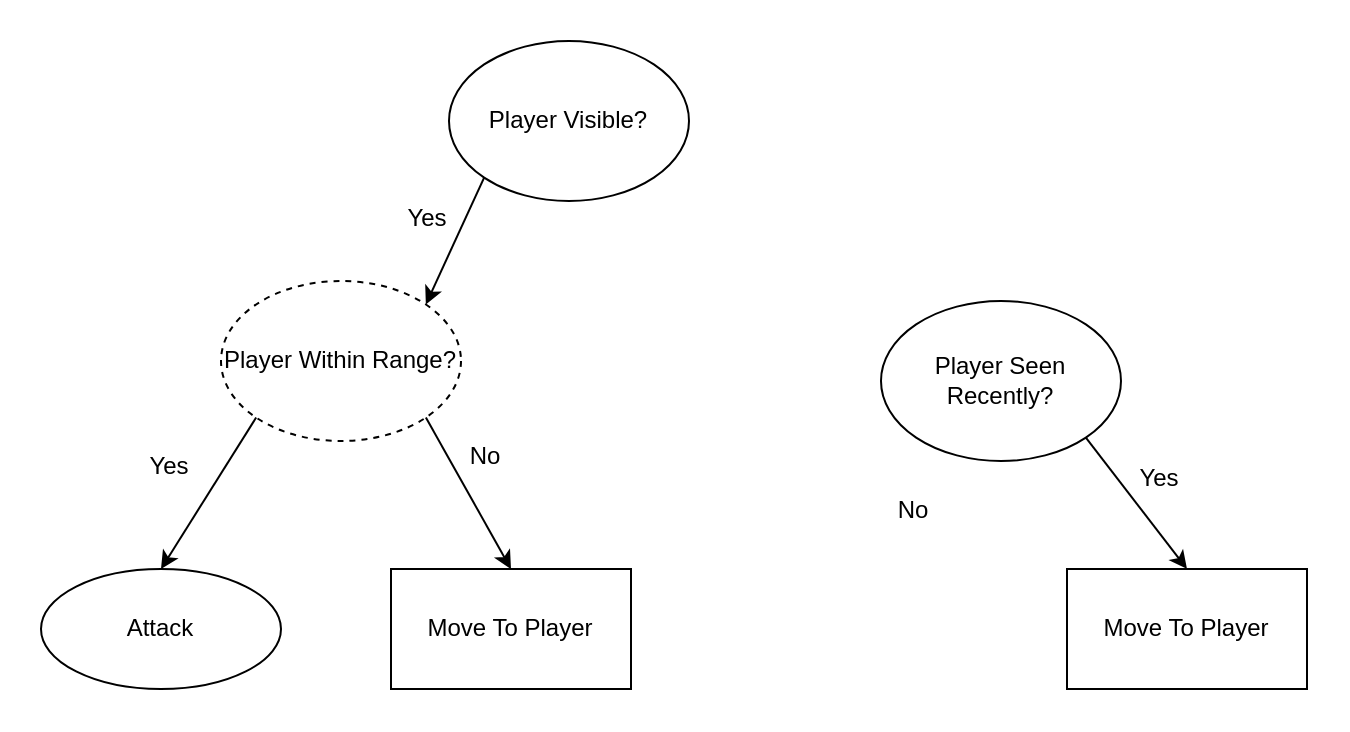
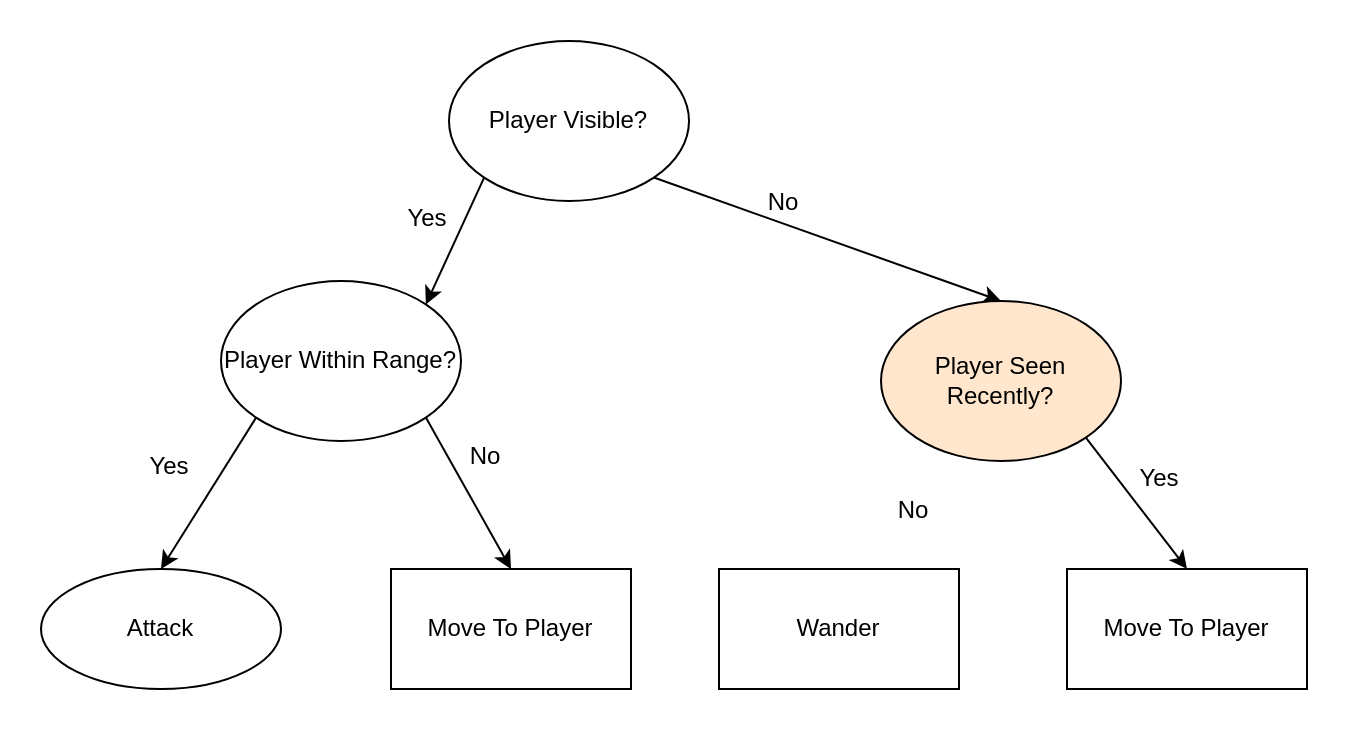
none -> (821, 237)
(341, 361) -> (341, 361)
(1001, 381) -> (1001, 381)
none -> (839, 629)
